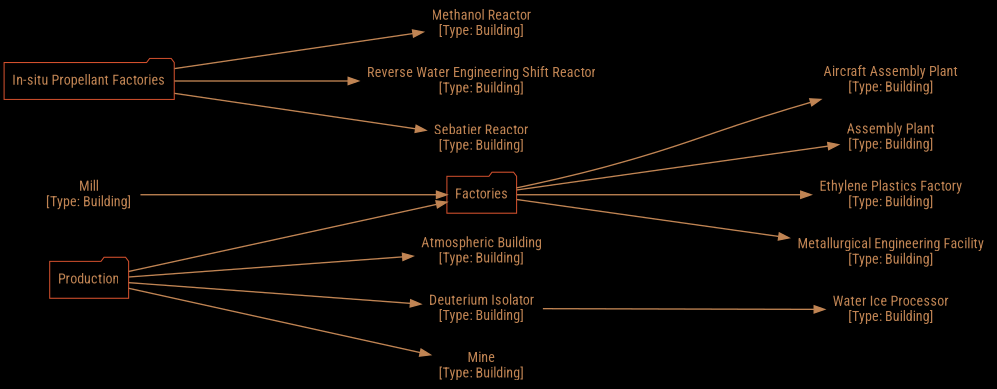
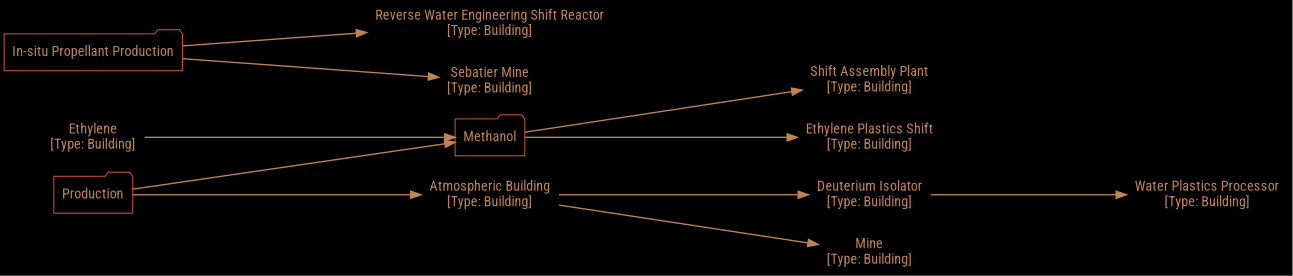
(482, 24) -> none
(891, 80) -> (870, 80)
(89, 81) -> (93, 52)
(891, 137) -> none
(482, 138) -> (490, 81)
(89, 195) -> (93, 137)
(482, 195) -> (490, 137)
(891, 195) -> (870, 137)
(891, 252) -> none
(270, 293) -> (679, 195)
(891, 310) -> (1207, 195)
(274, 320) -> (683, 224)
